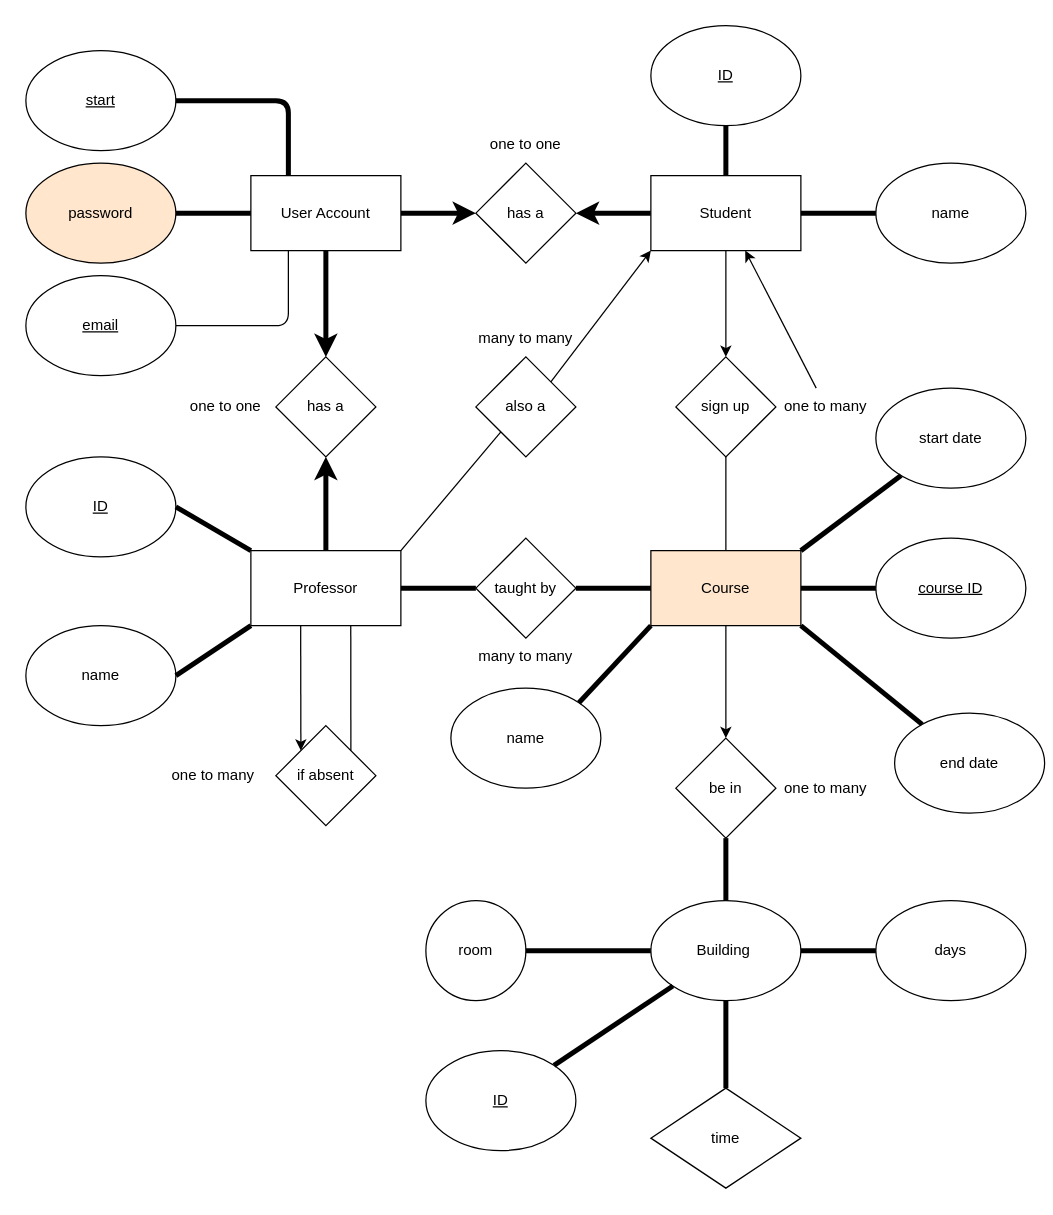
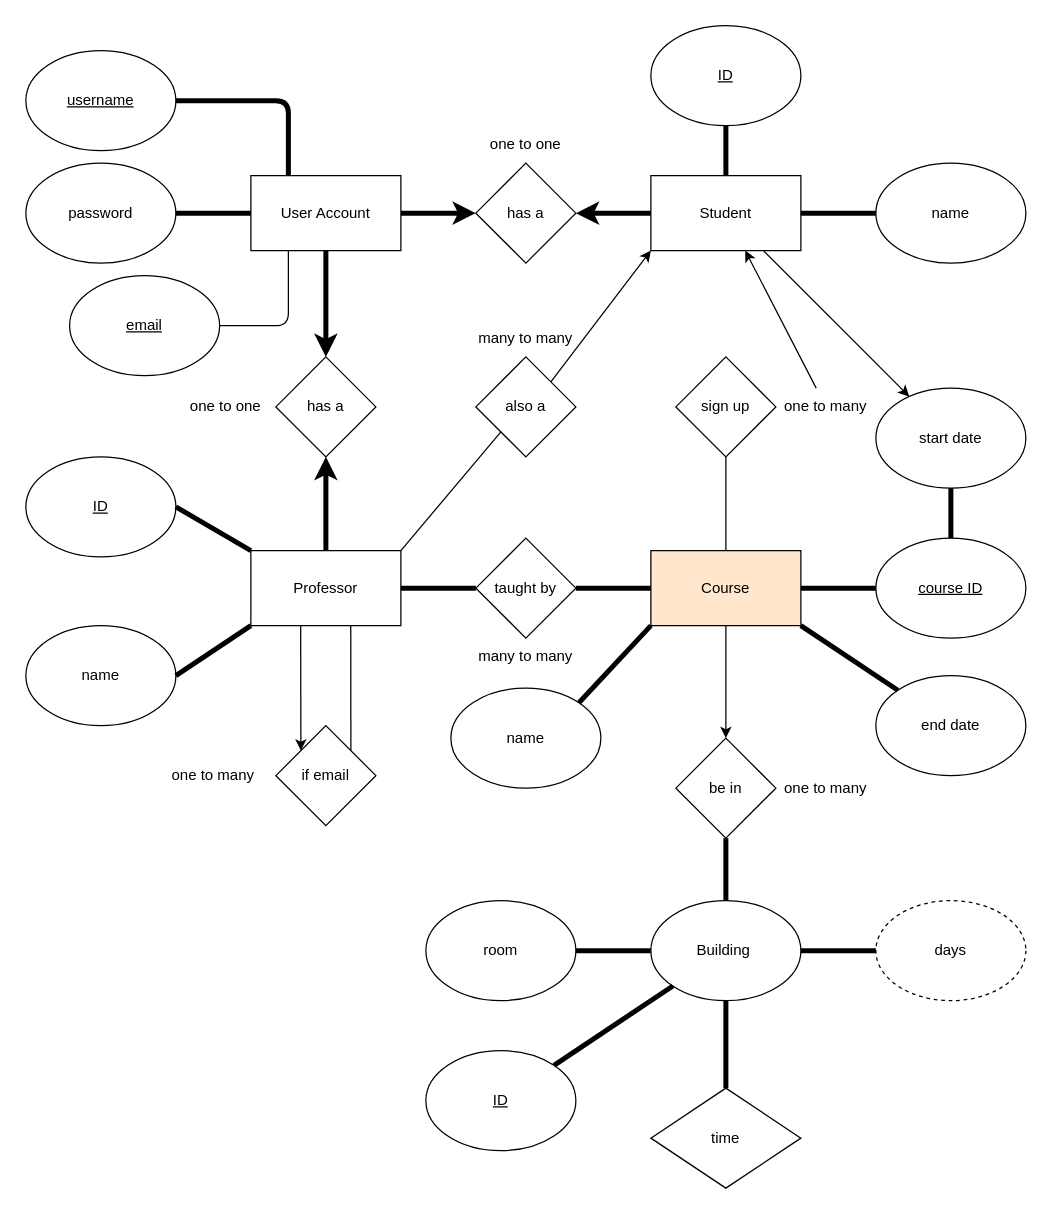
(101, 101) -> (101, 101)
(101, 213) -> (101, 213)
(726, 300) -> (833, 321)
(101, 326) -> (144, 326)
(851, 513) -> (951, 513)
(969, 763) -> (951, 726)
(326, 776) -> (326, 776)
(476, 951) -> (501, 951)
(951, 951) -> (951, 951)
